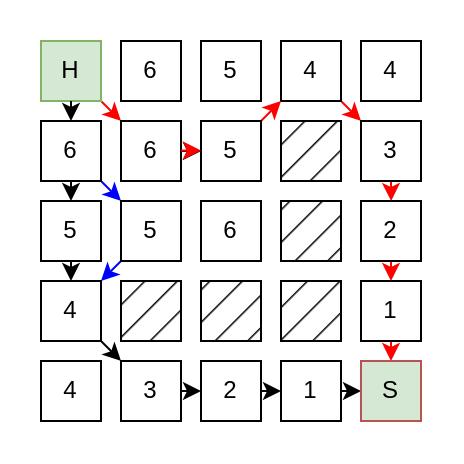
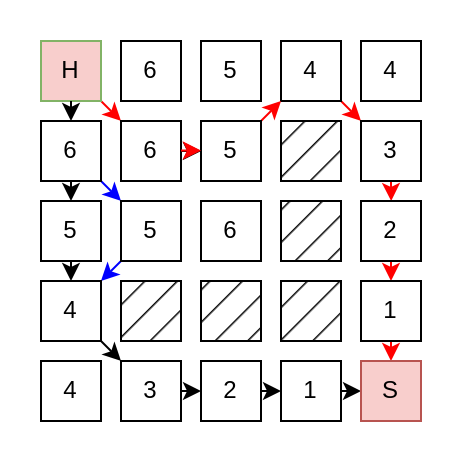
(71, 71) -> (71, 71)
(391, 391) -> (391, 391)
